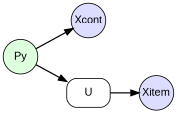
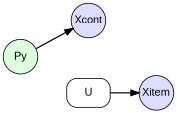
(48, 71) -> none
